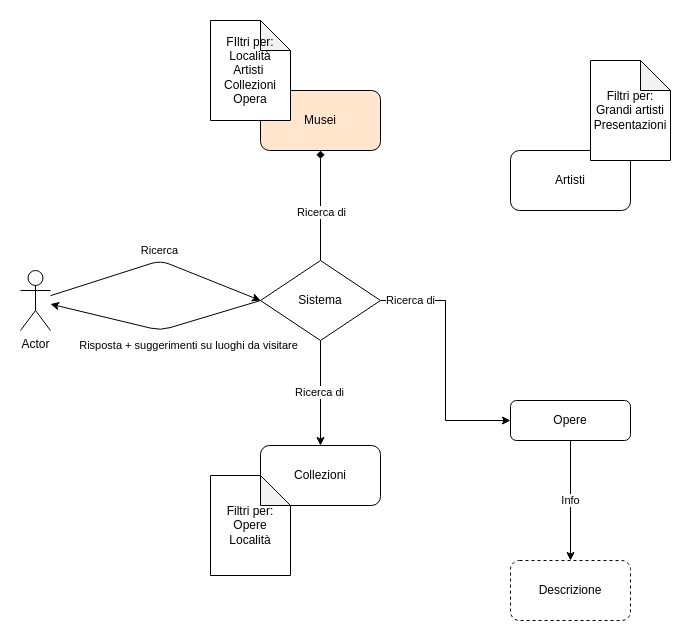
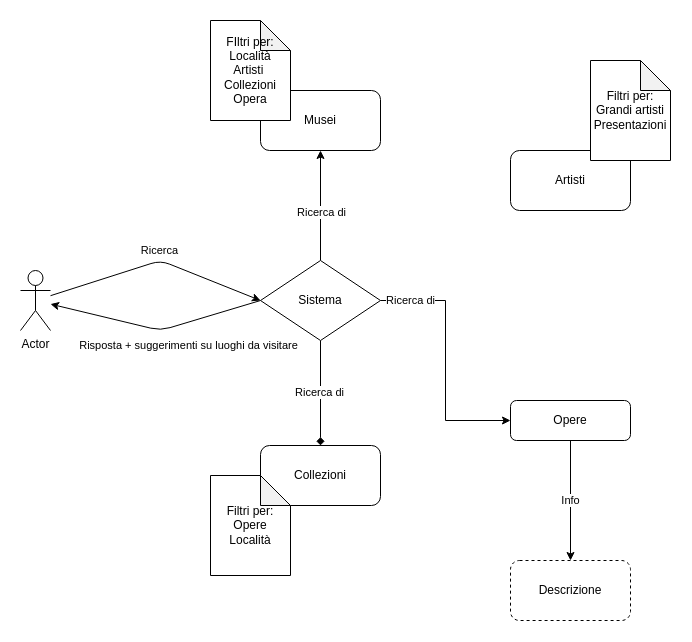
(321, 121) -> (321, 121)
(321, 159) -> (321, 158)
(321, 437) -> (321, 437)
